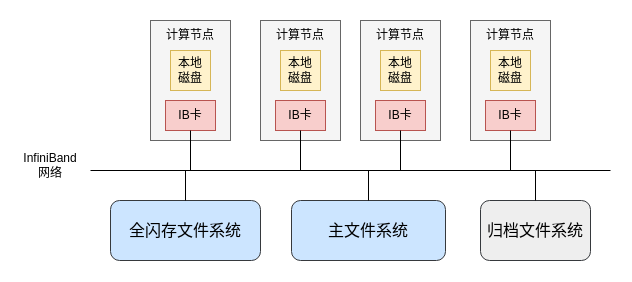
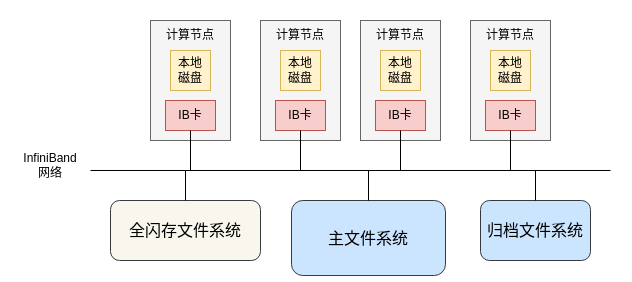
(186, 231) -> (186, 231)
(369, 231) -> (369, 238)
(536, 231) -> (536, 231)
